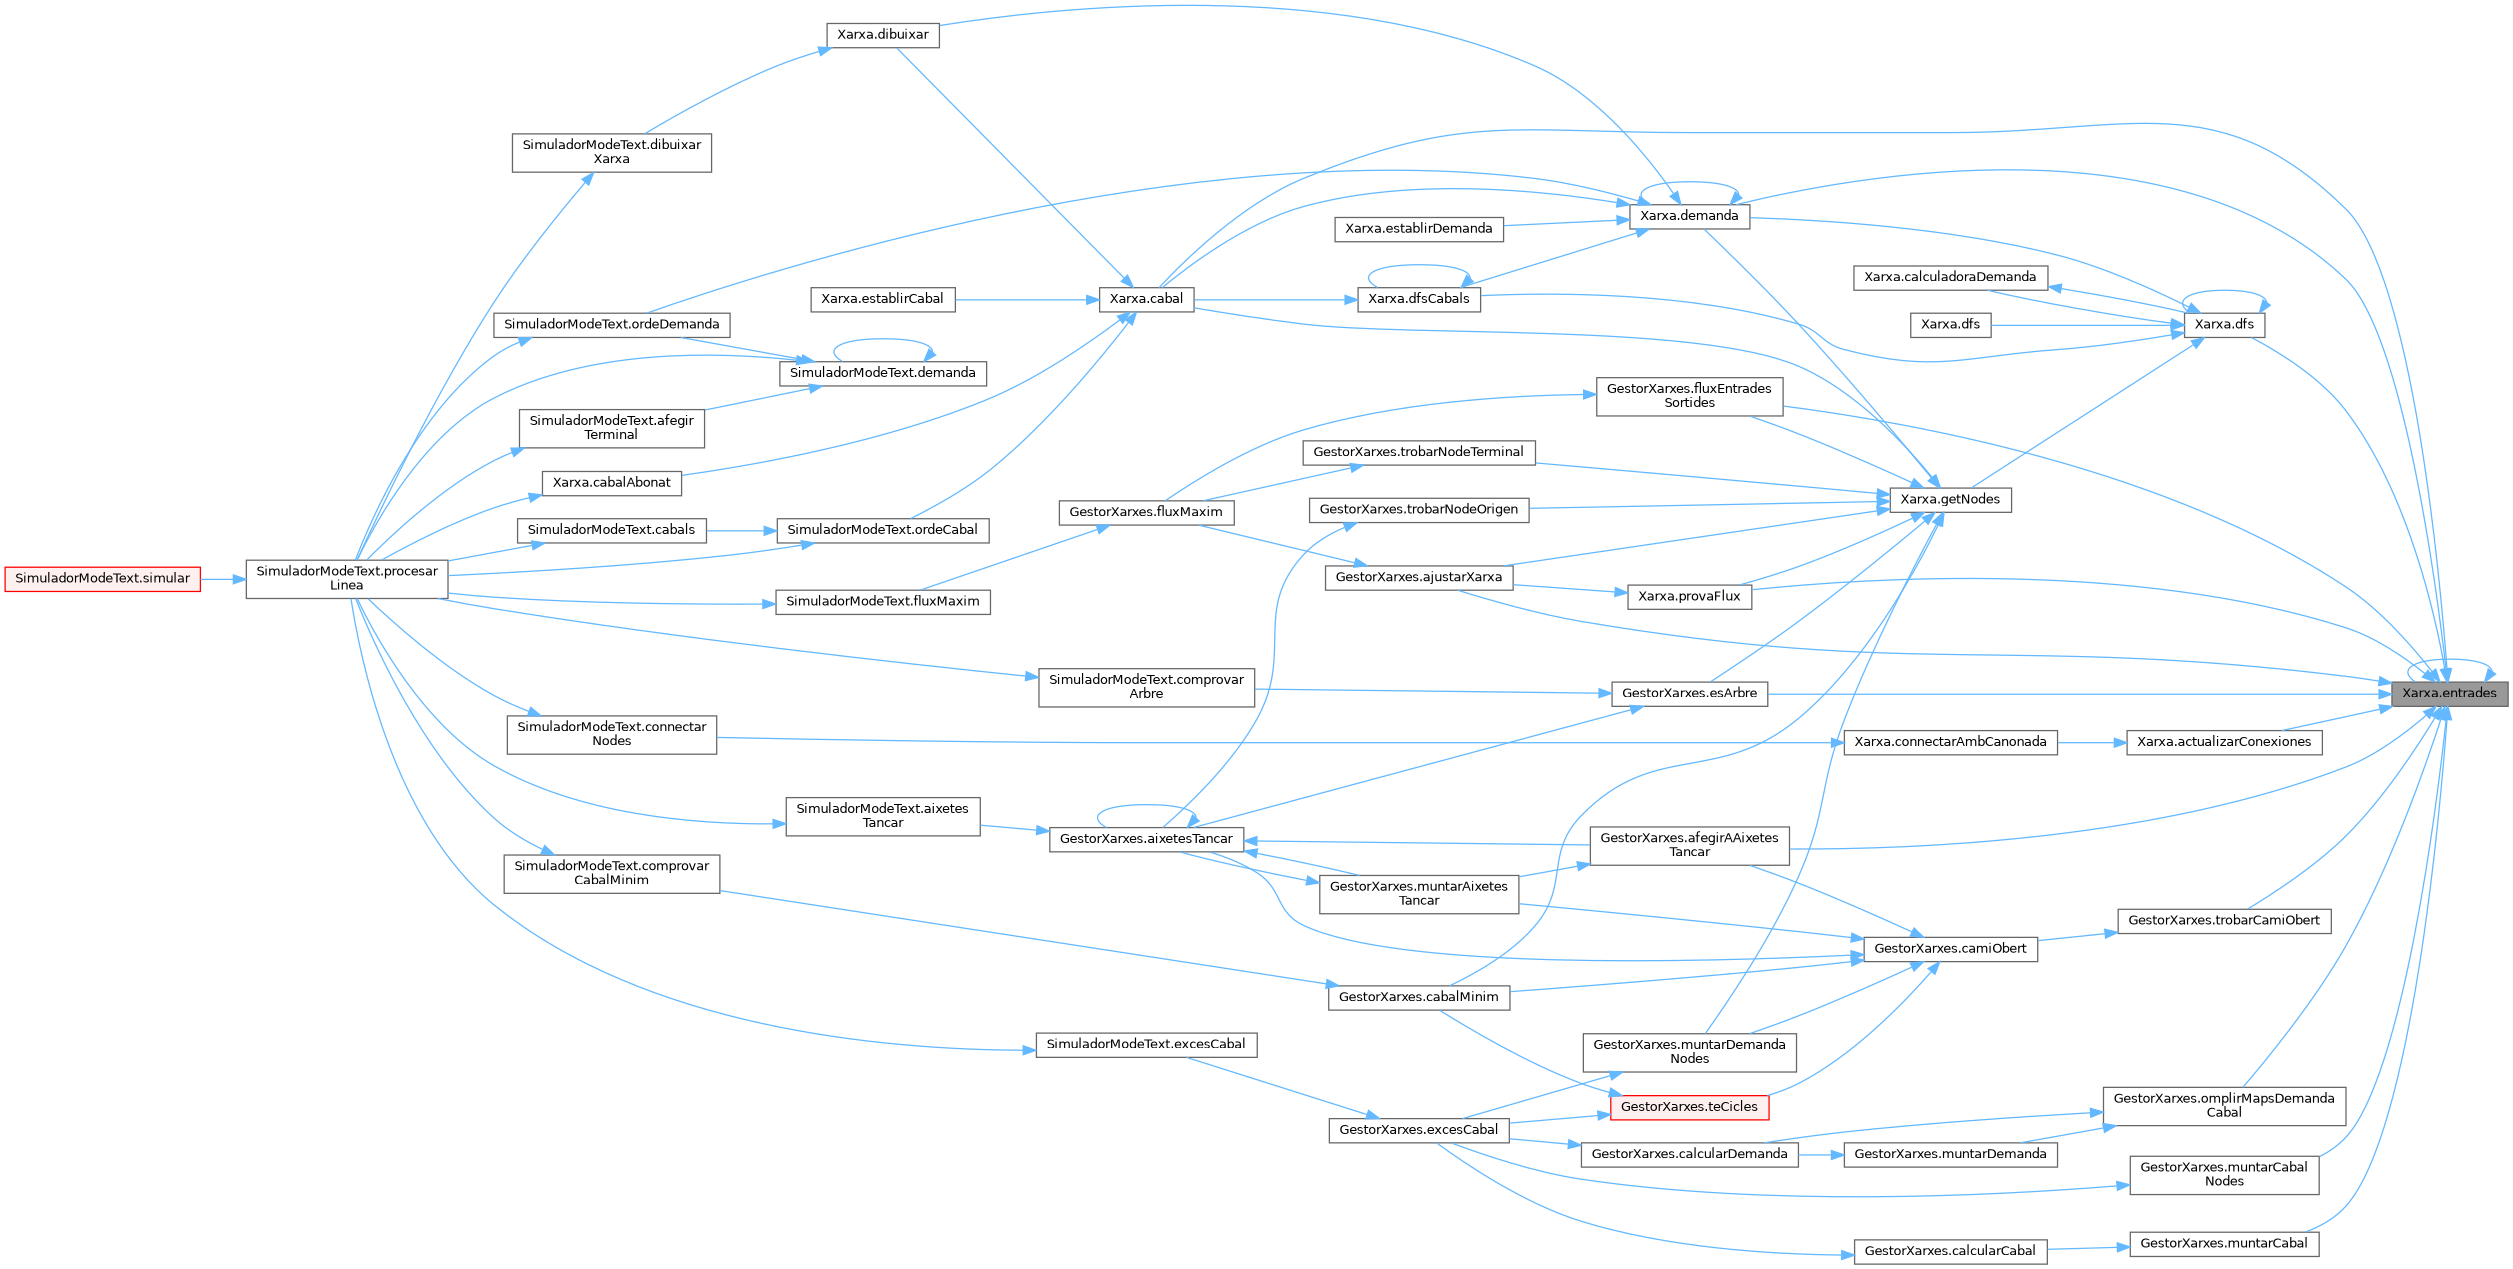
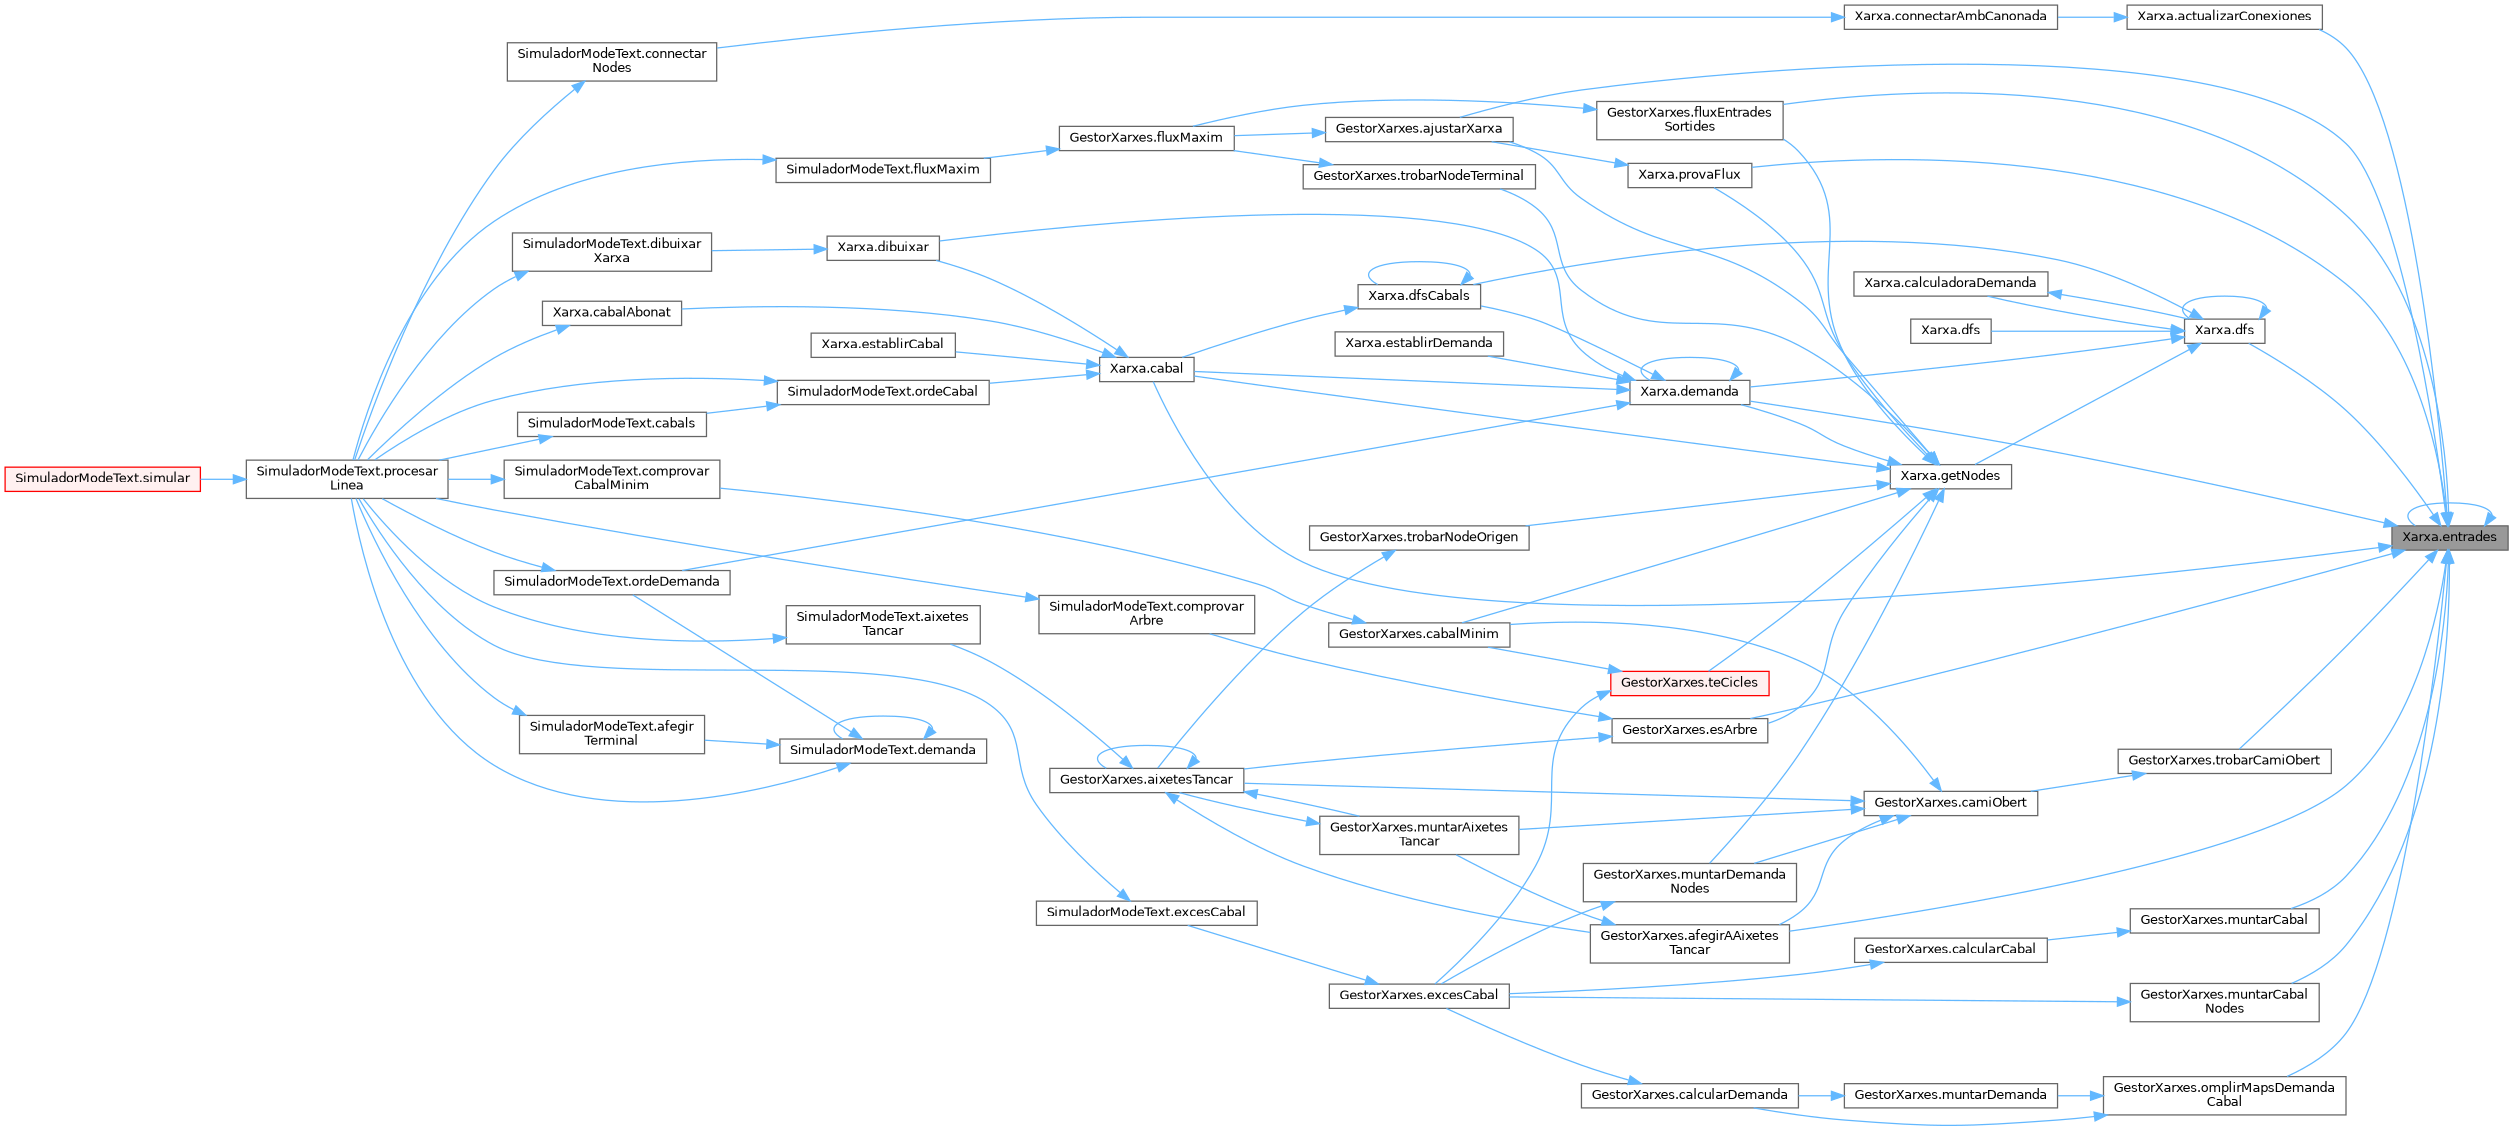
(1857, 1044) -> (1820, 587)
